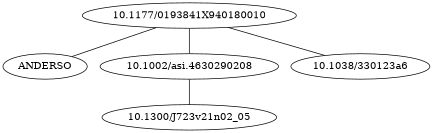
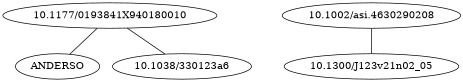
(189, 41) -> none
(189, 117) -> (371, 66)
